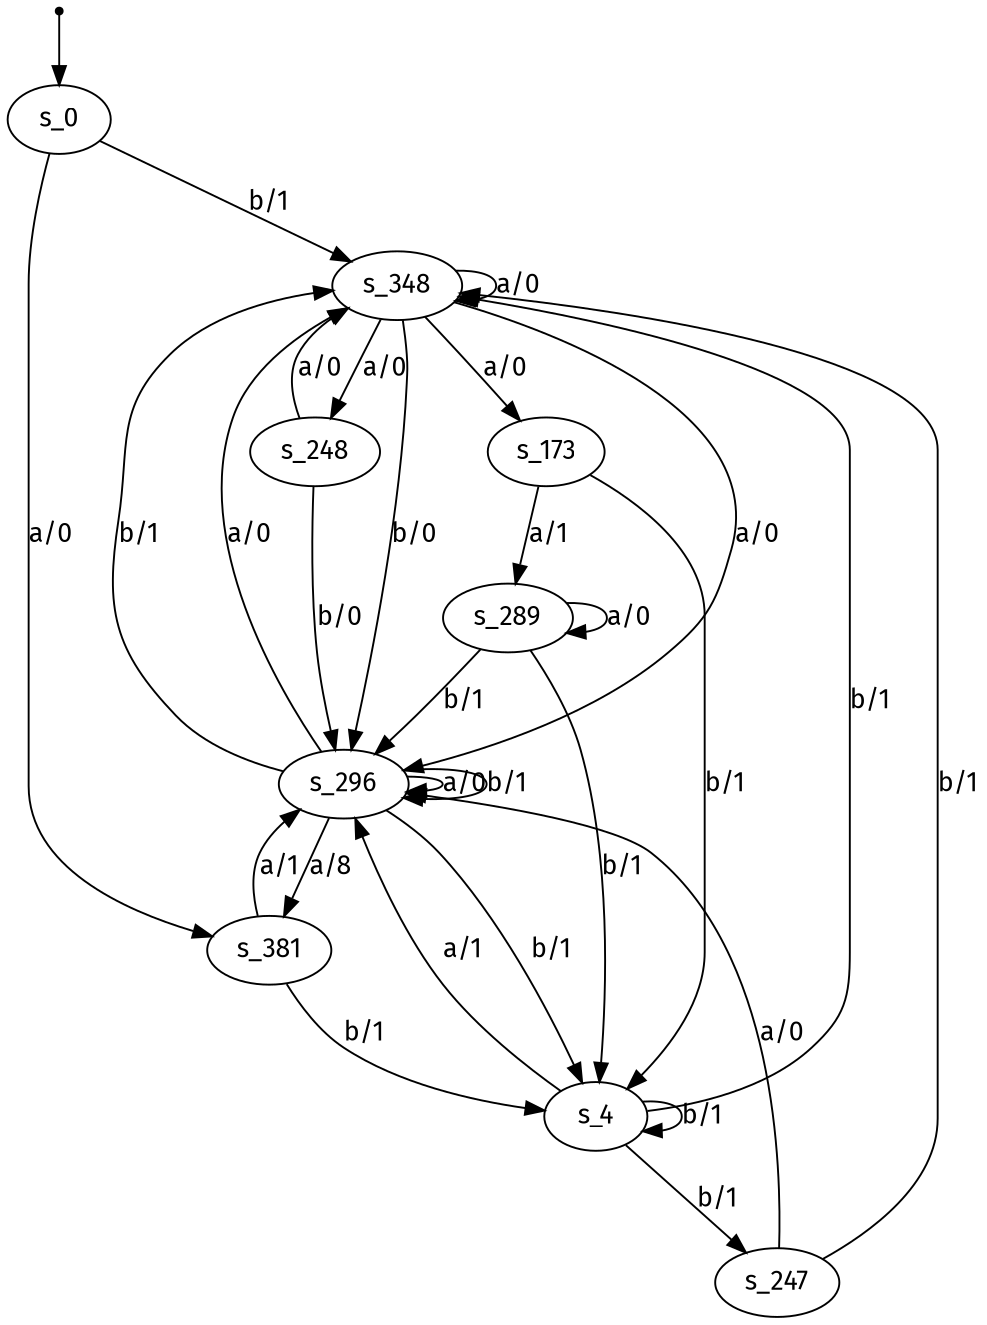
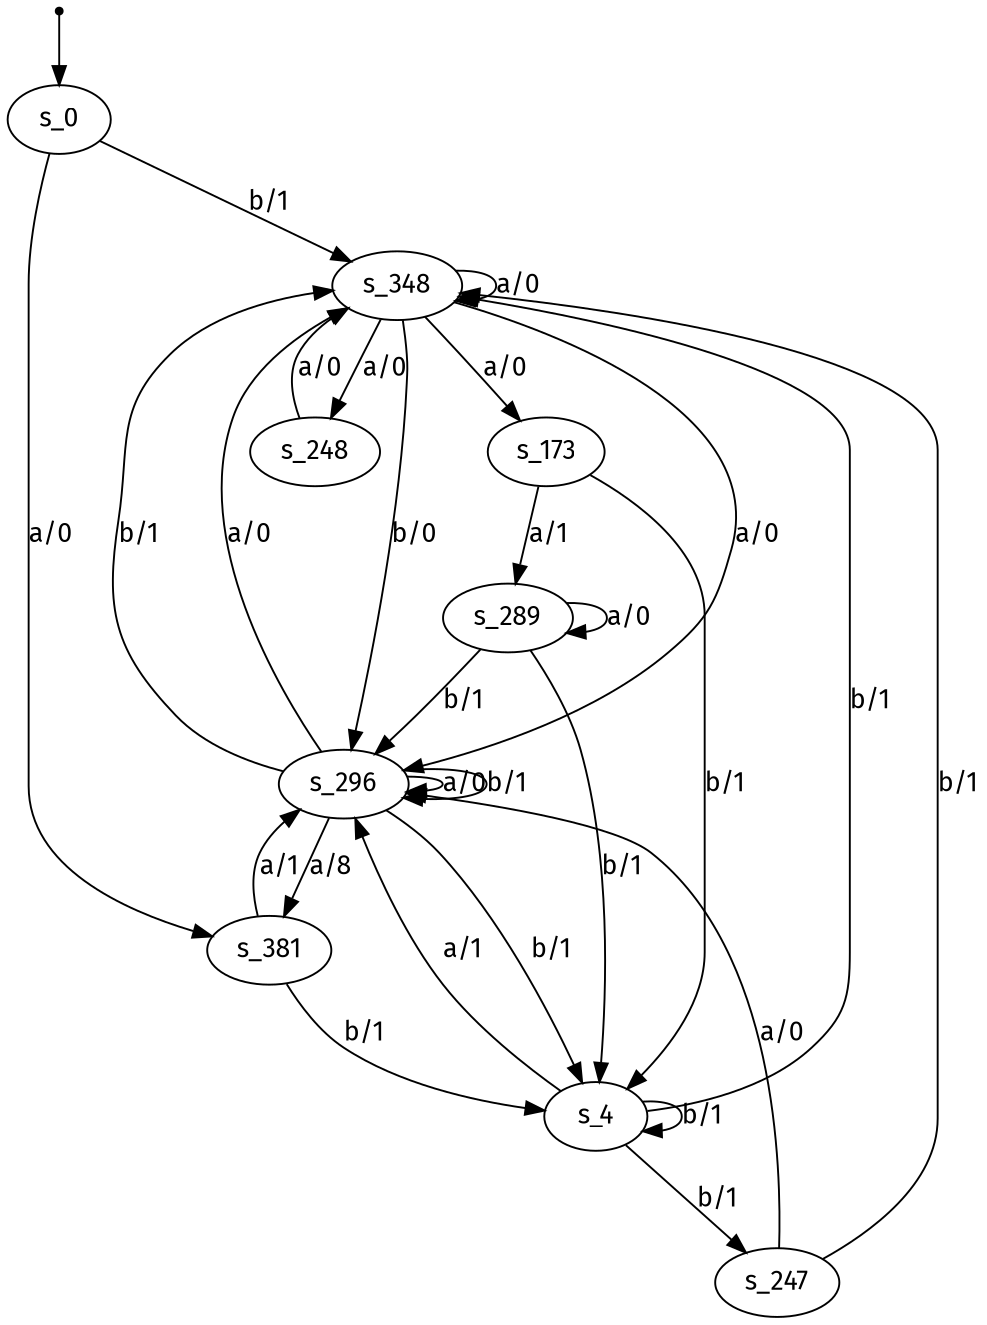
(314, 610) -> none
